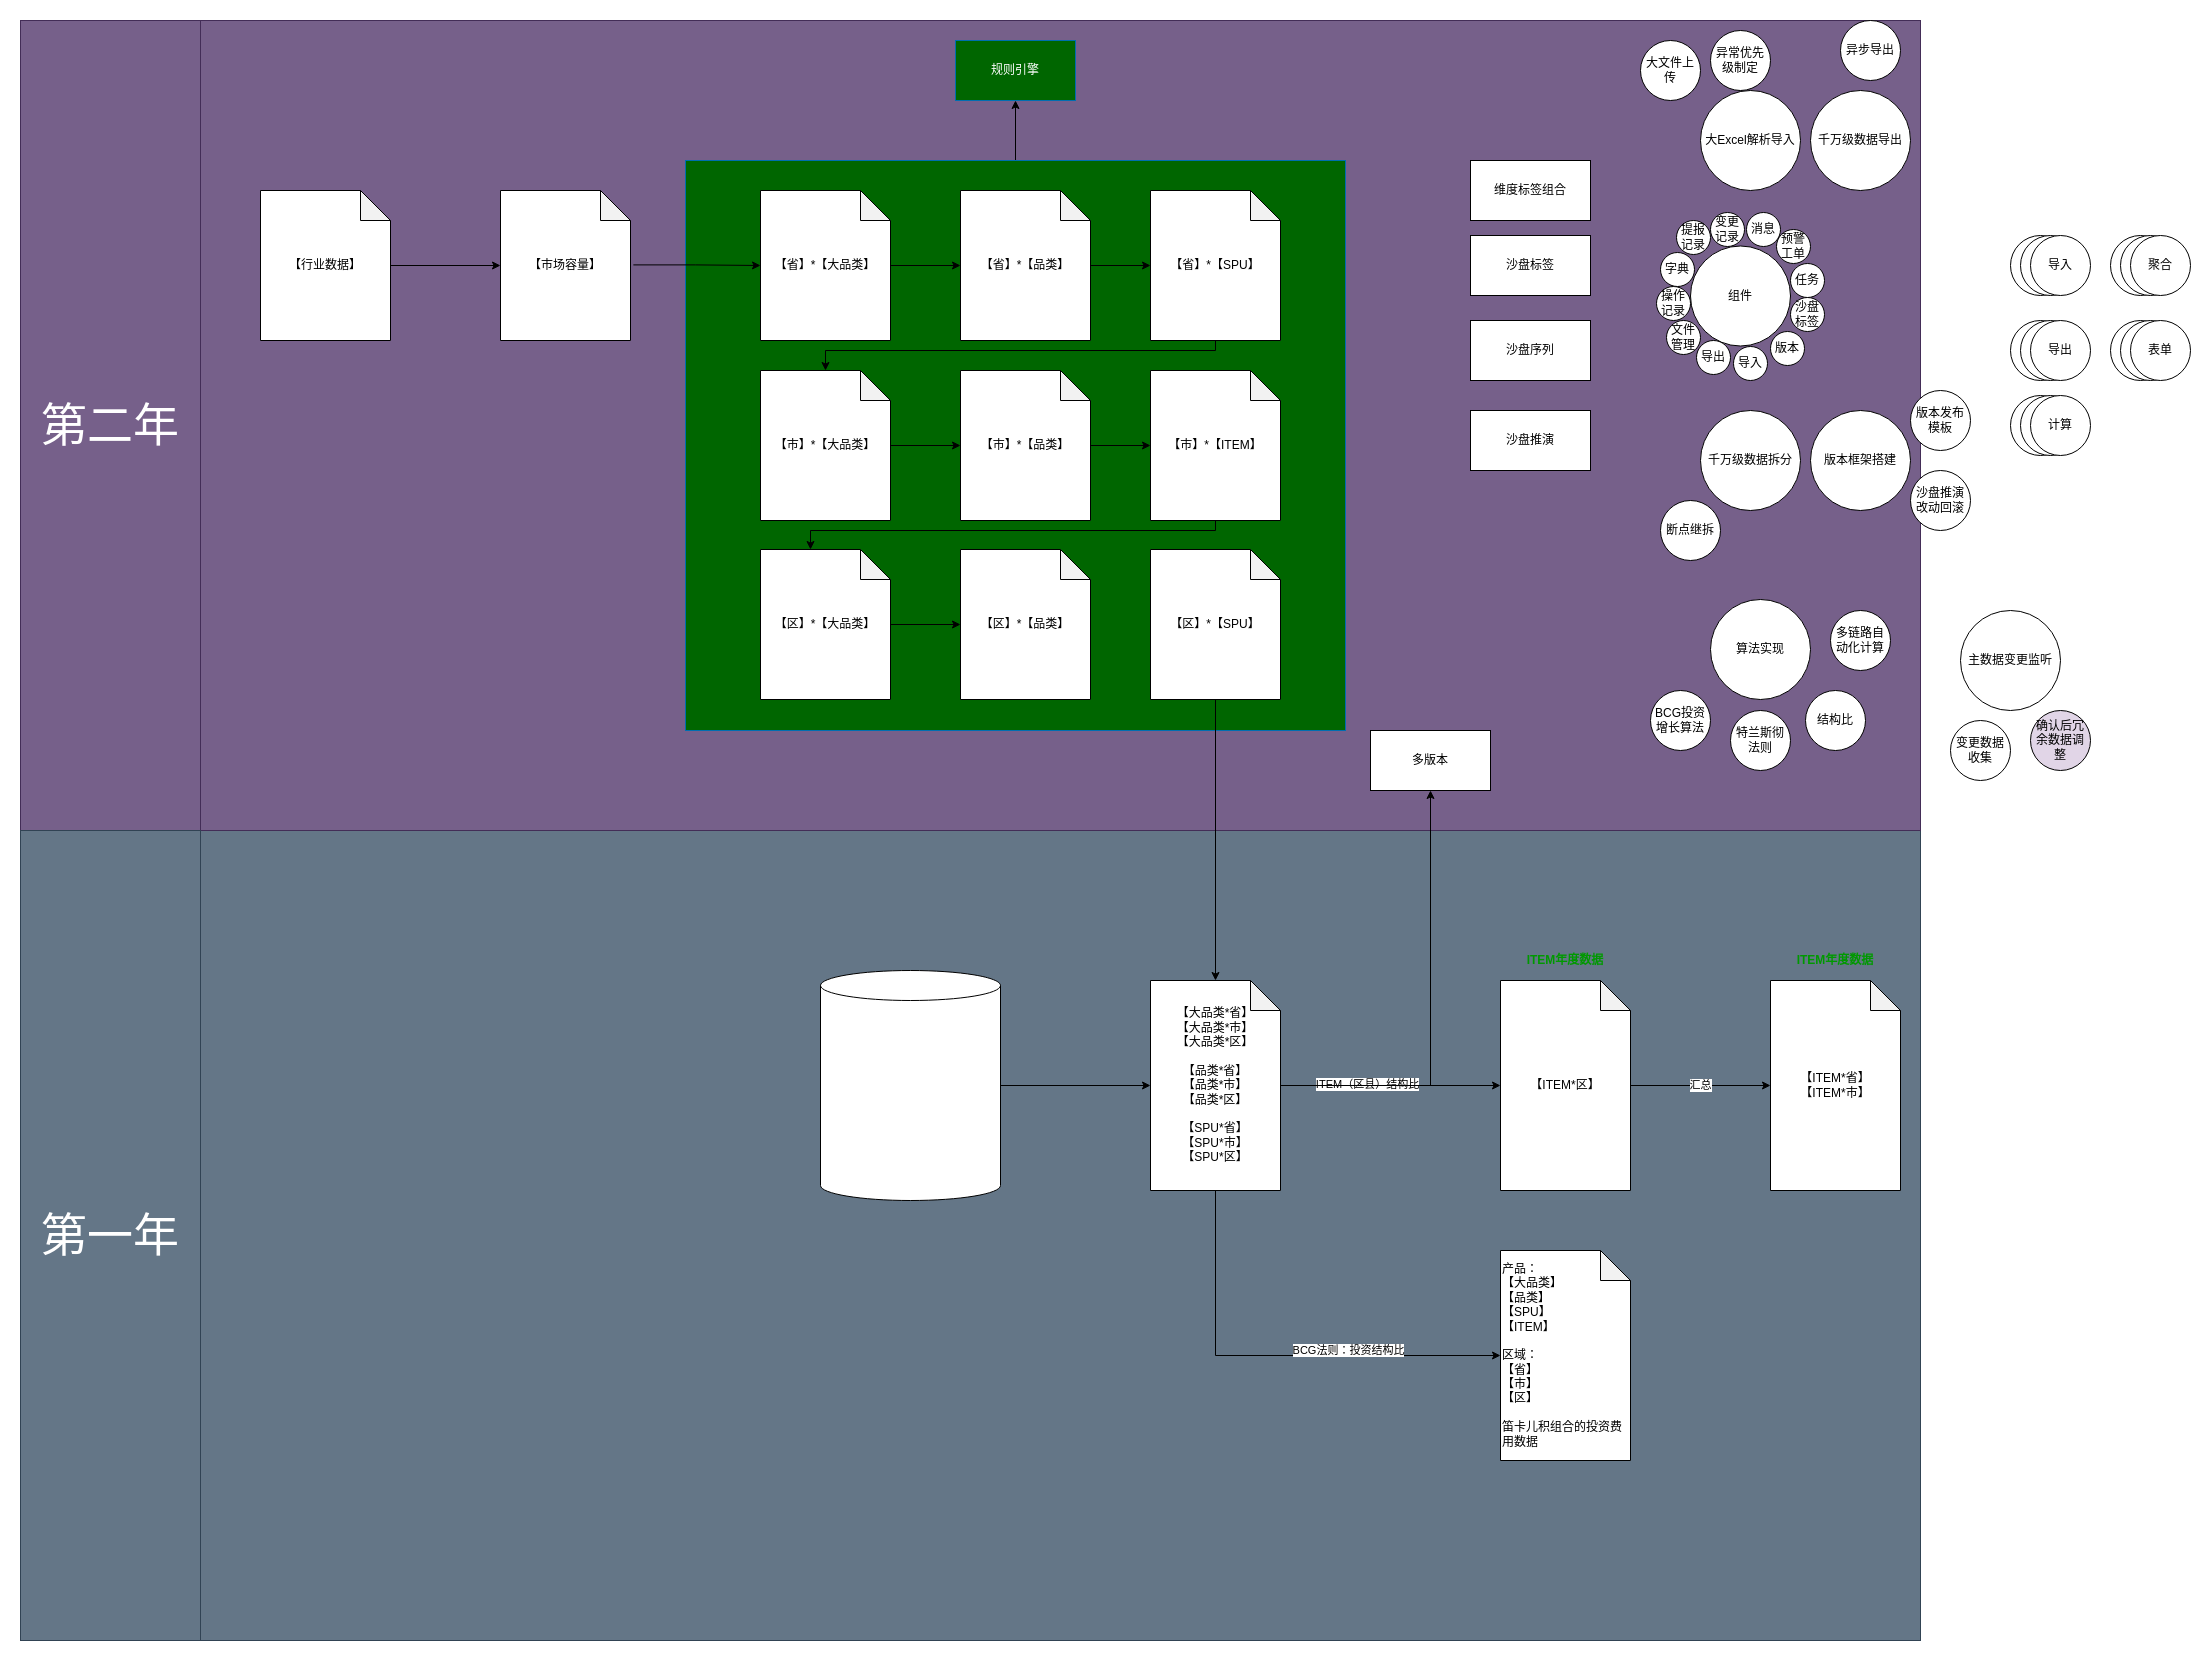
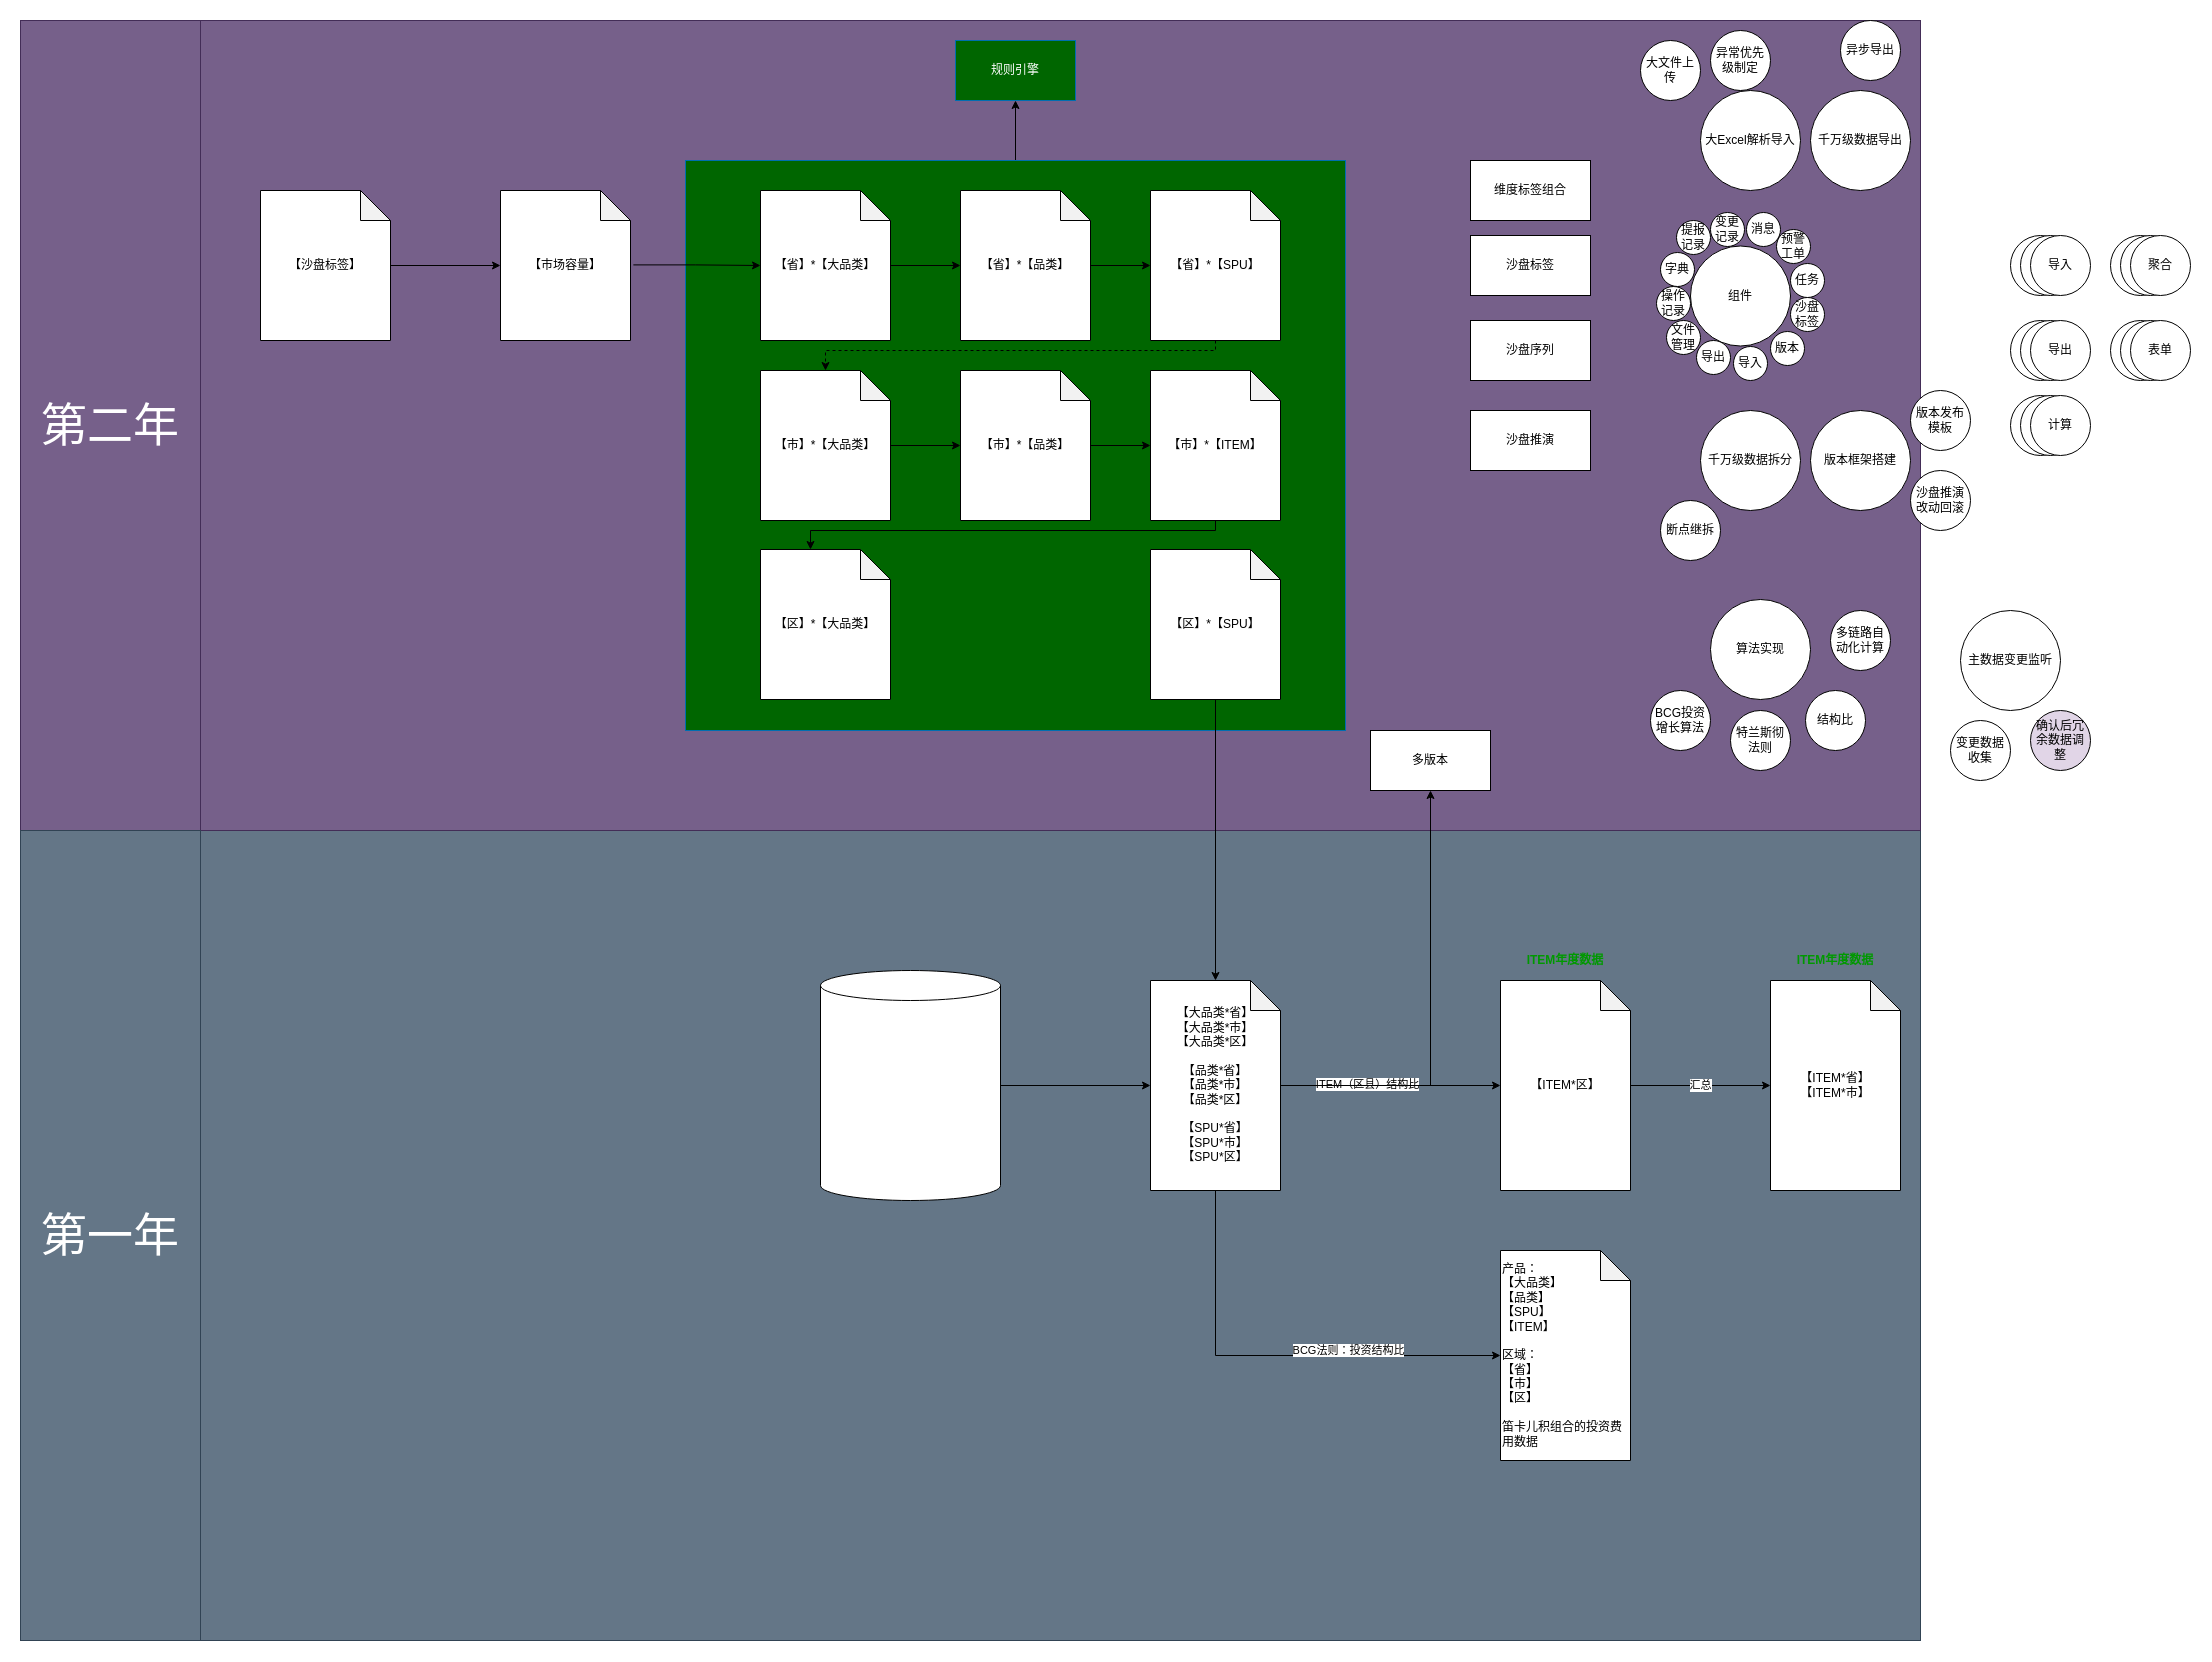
(326, 266) -> (326, 266)
(1019, 351) -> (1019, 351)
(922, 625) -> none
(1026, 625) -> none
